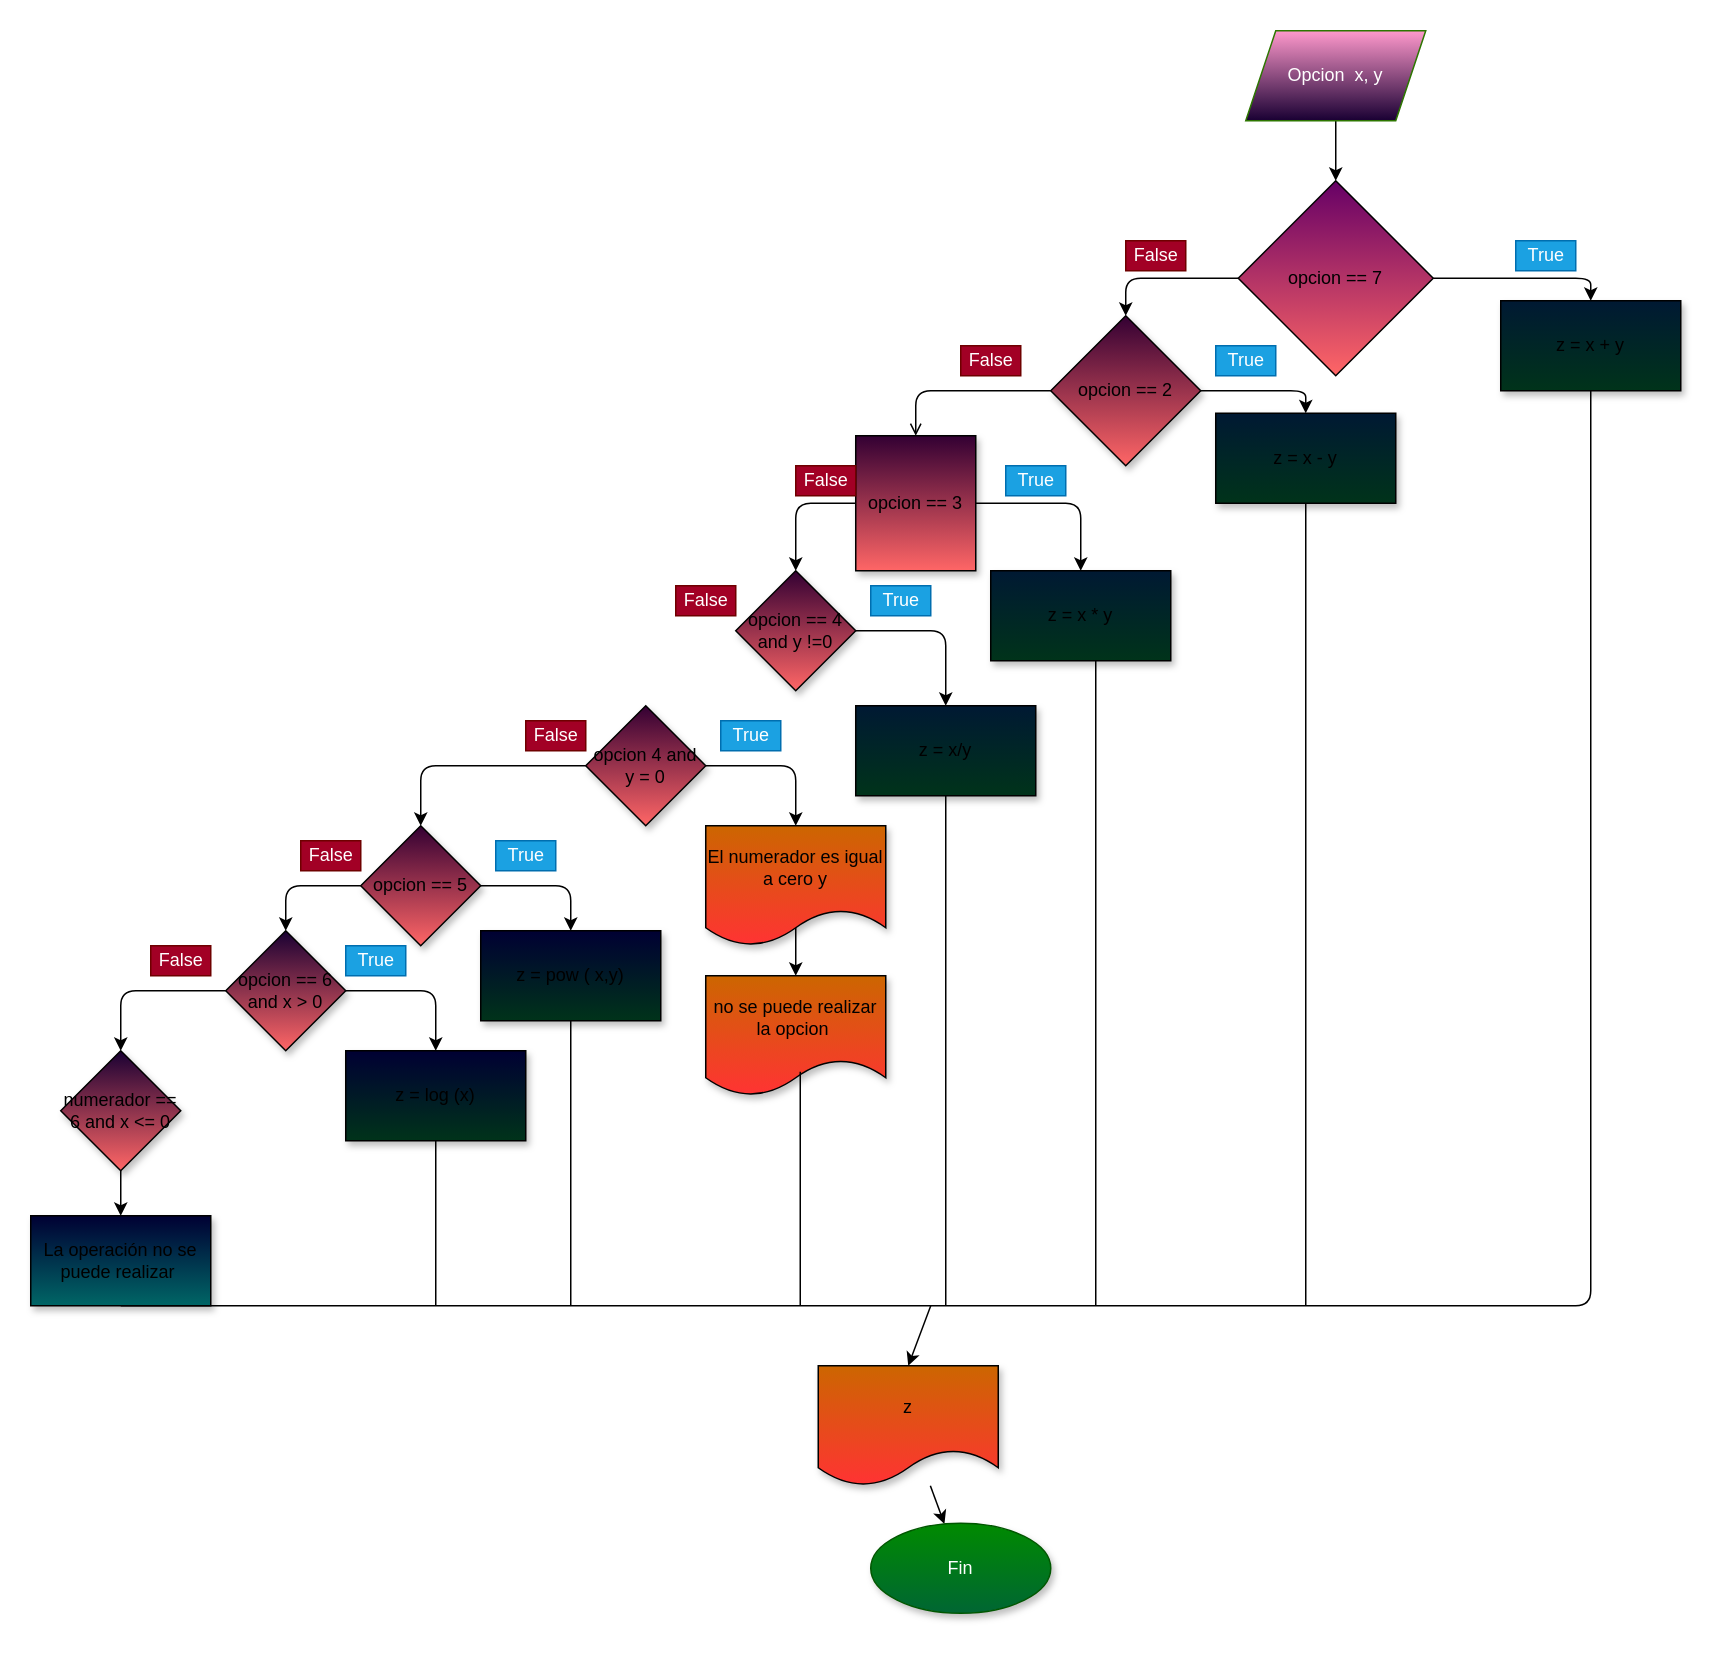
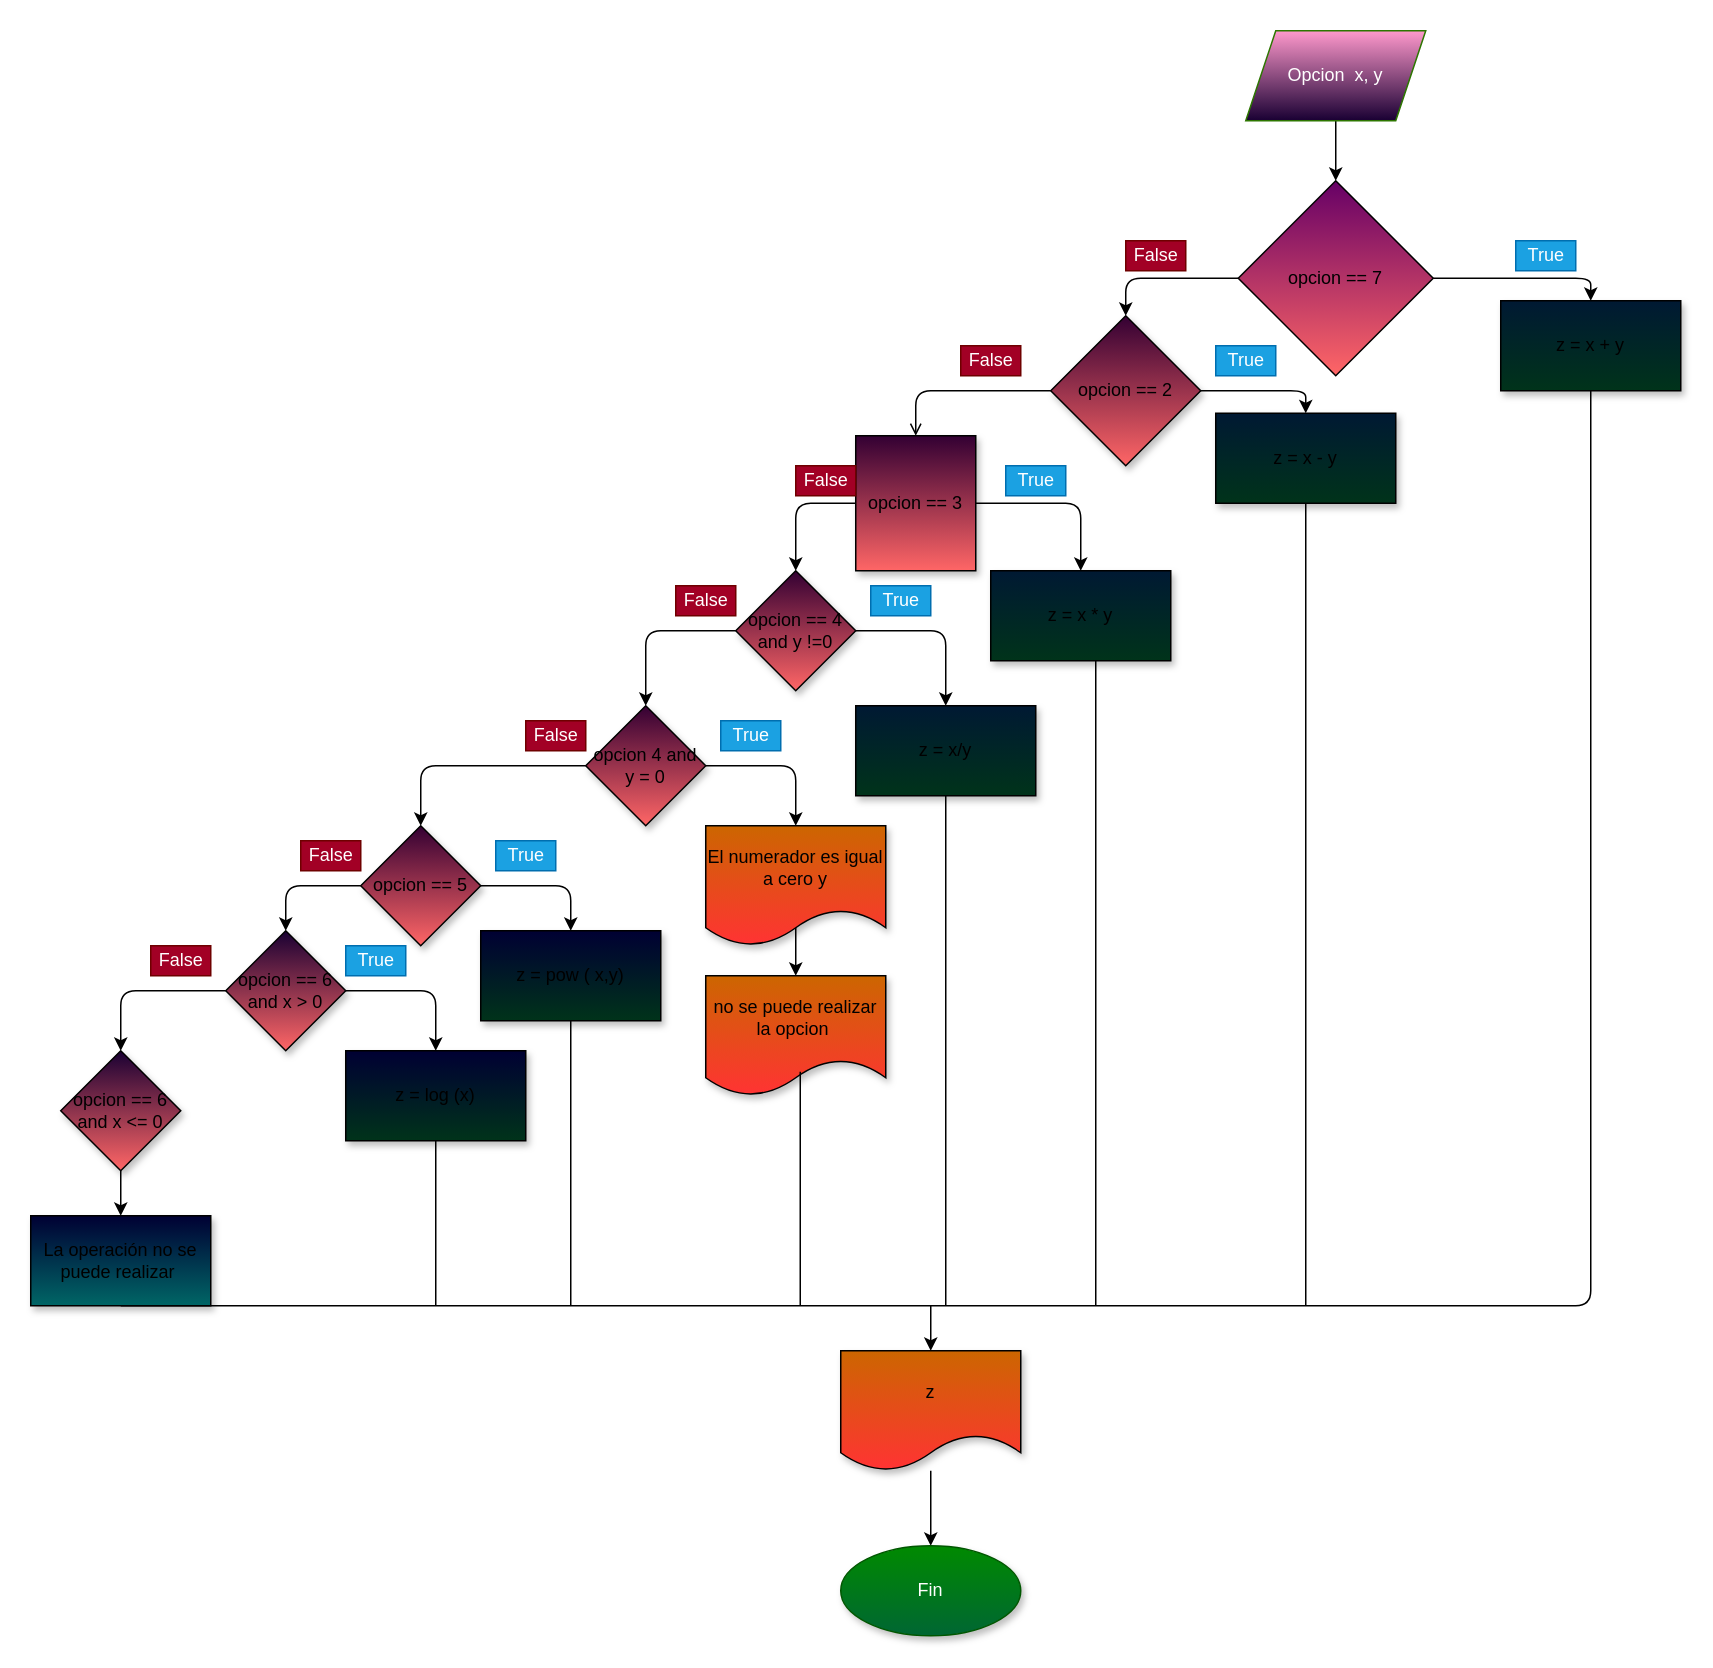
none -> (664, 631)
(121, 1111) -> (121, 1111)
(908, 1426) -> (931, 1411)
(961, 1568) -> (931, 1591)
